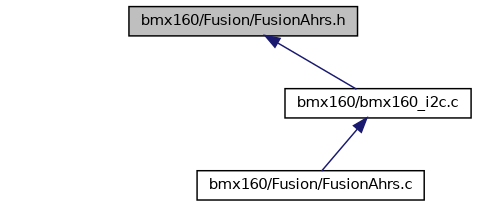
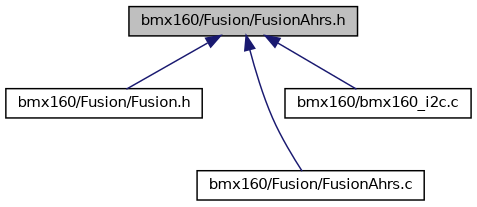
none -> (104, 103)
(339, 150) -> (270, 113)
